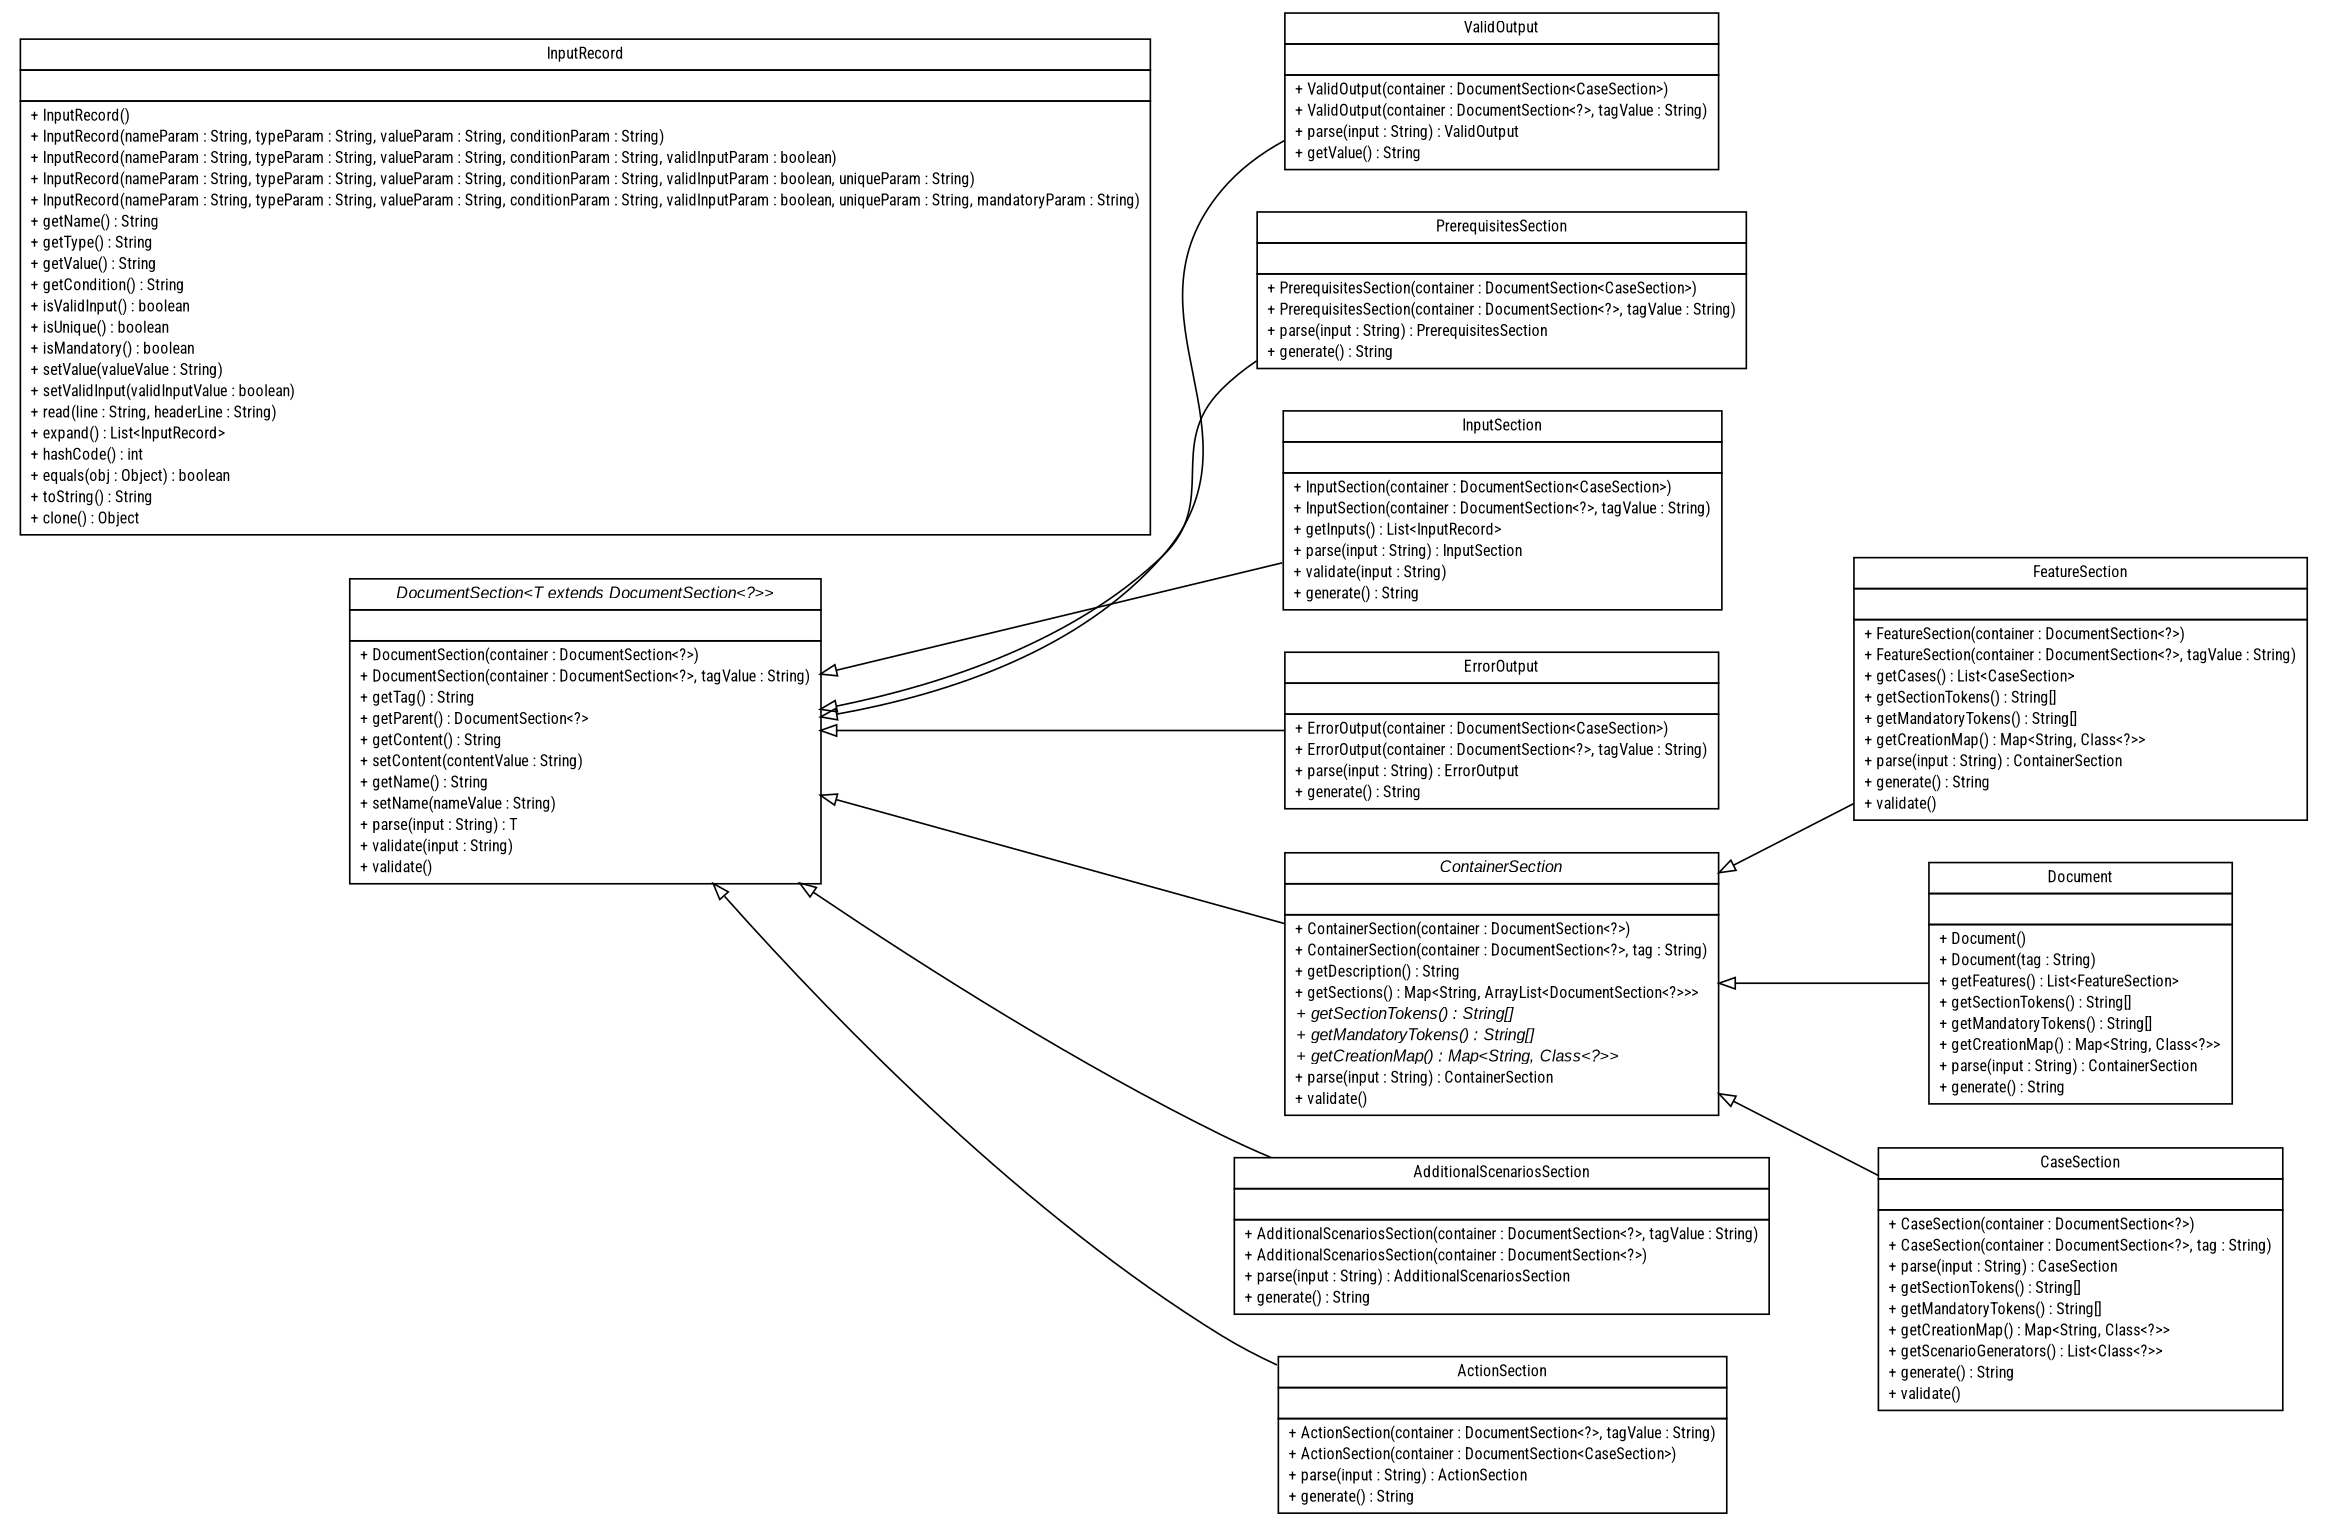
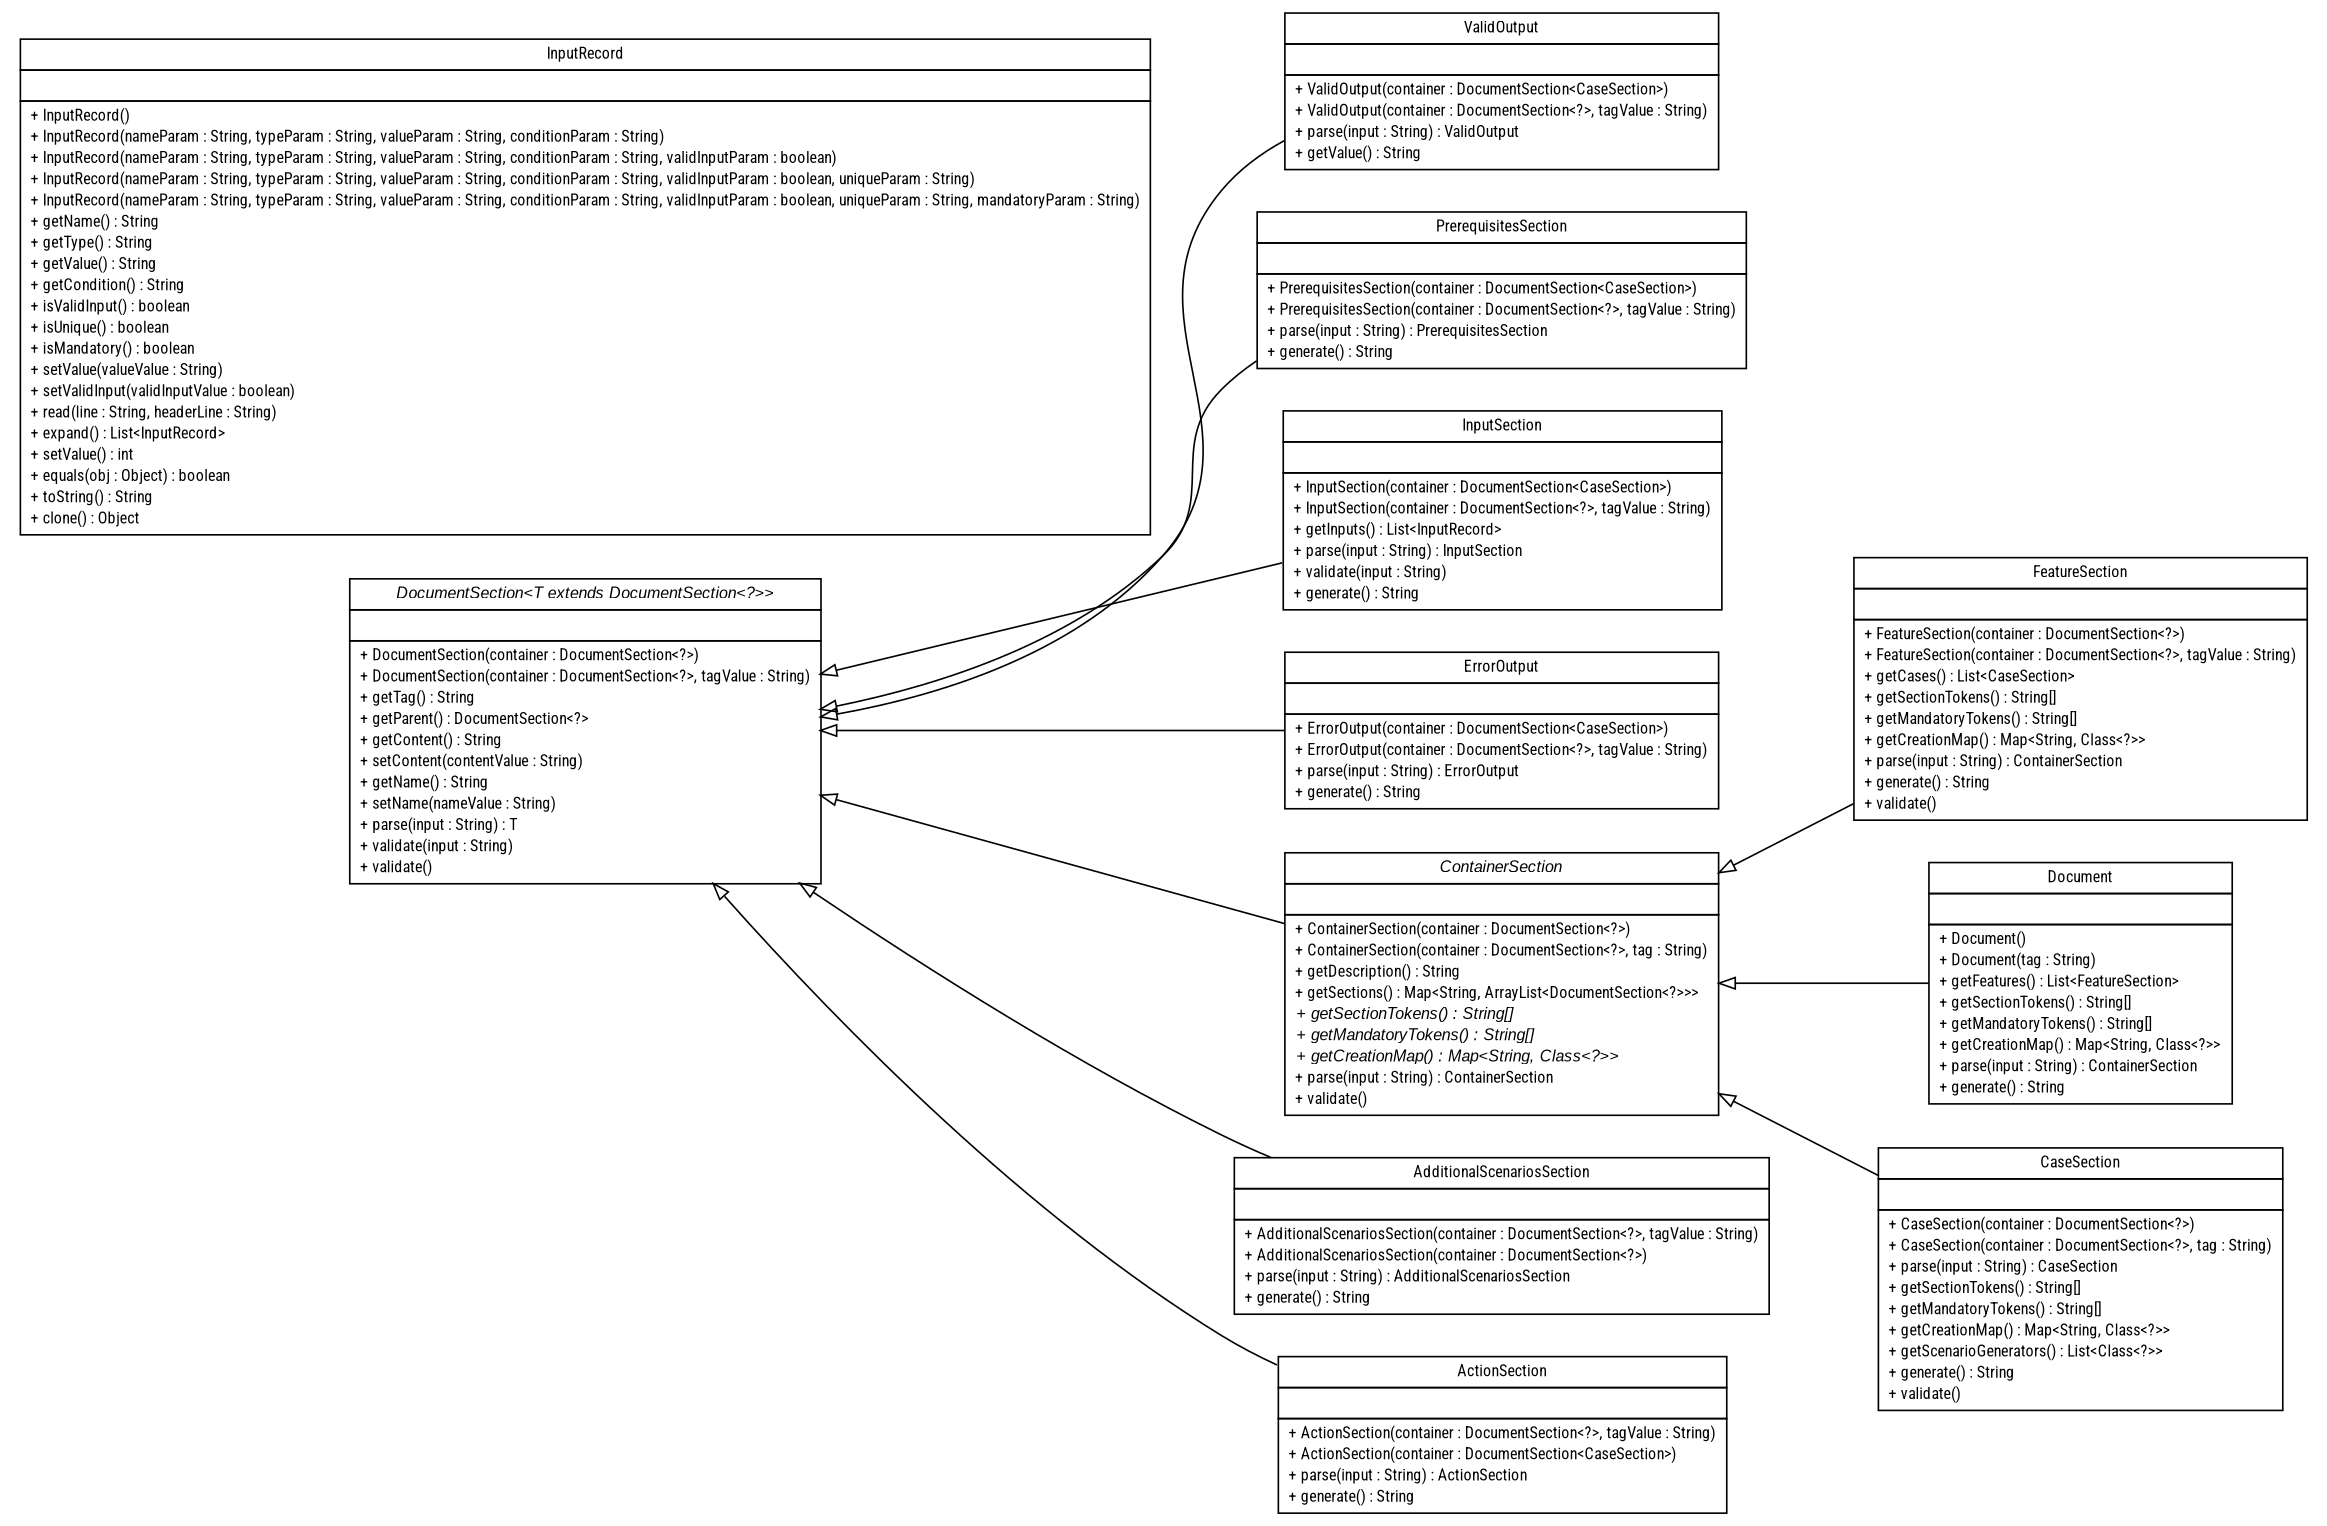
(87, 455) -> (82, 455)
